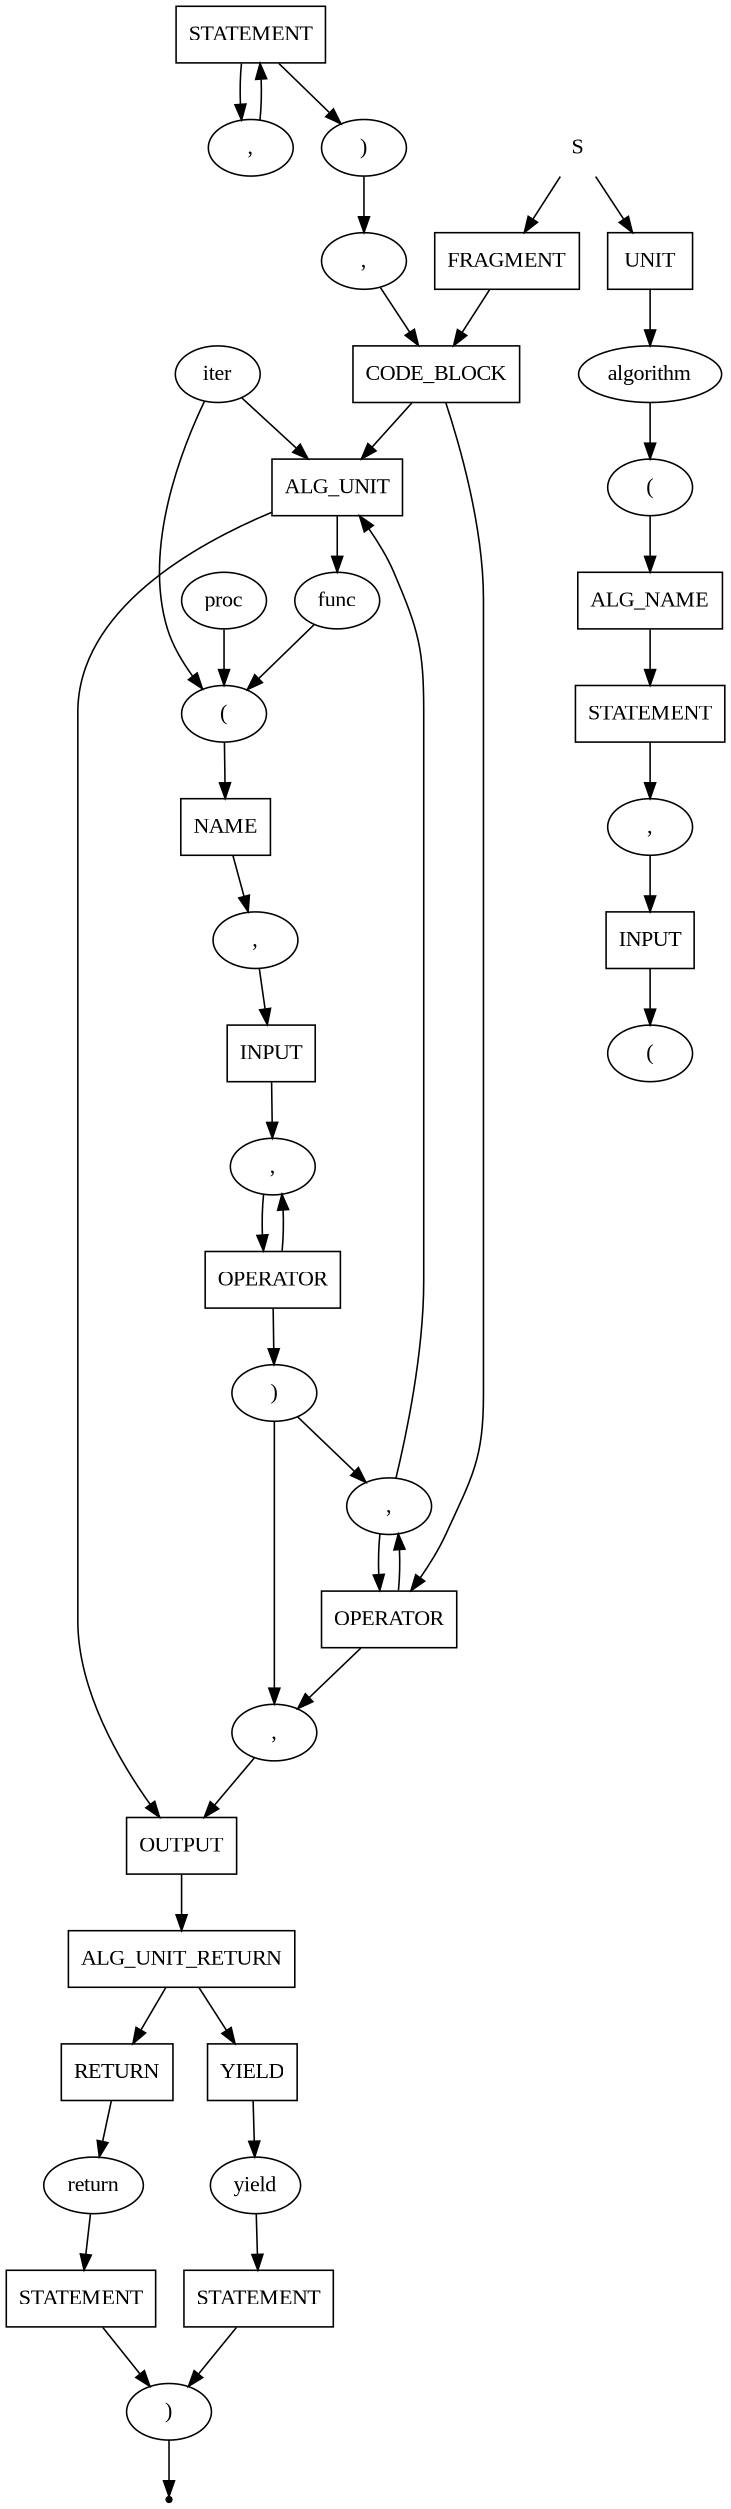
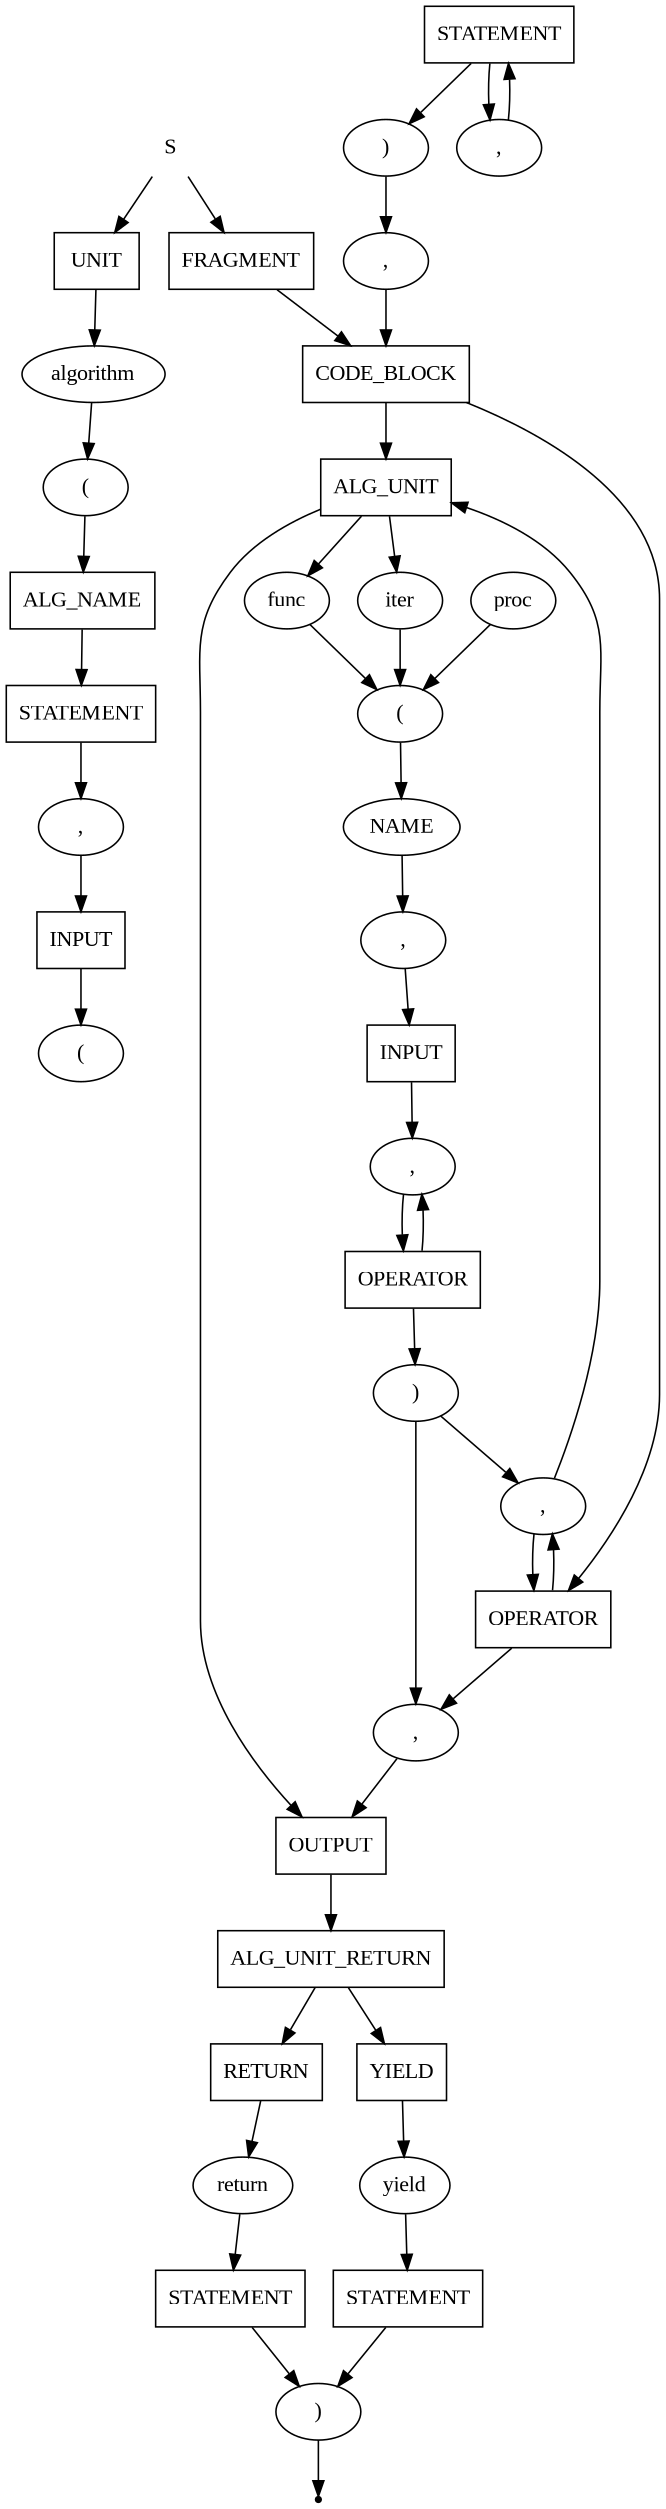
(269, 423) -> (392, 536)
(226, 827) -> (402, 827)
